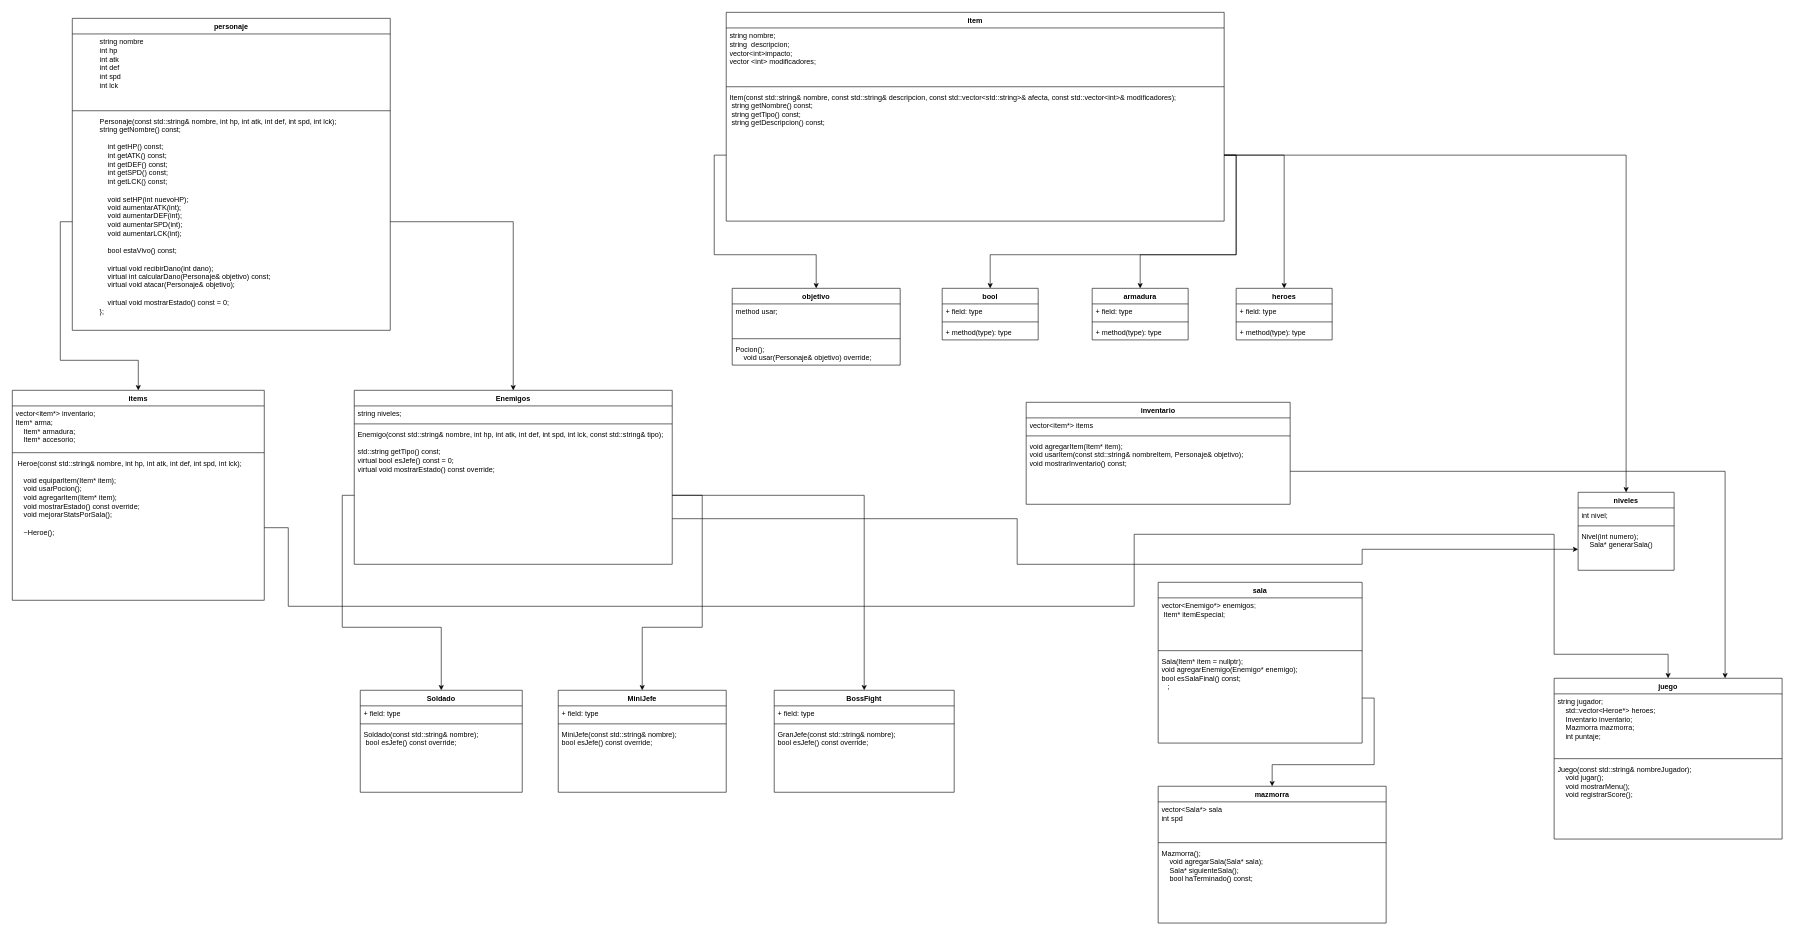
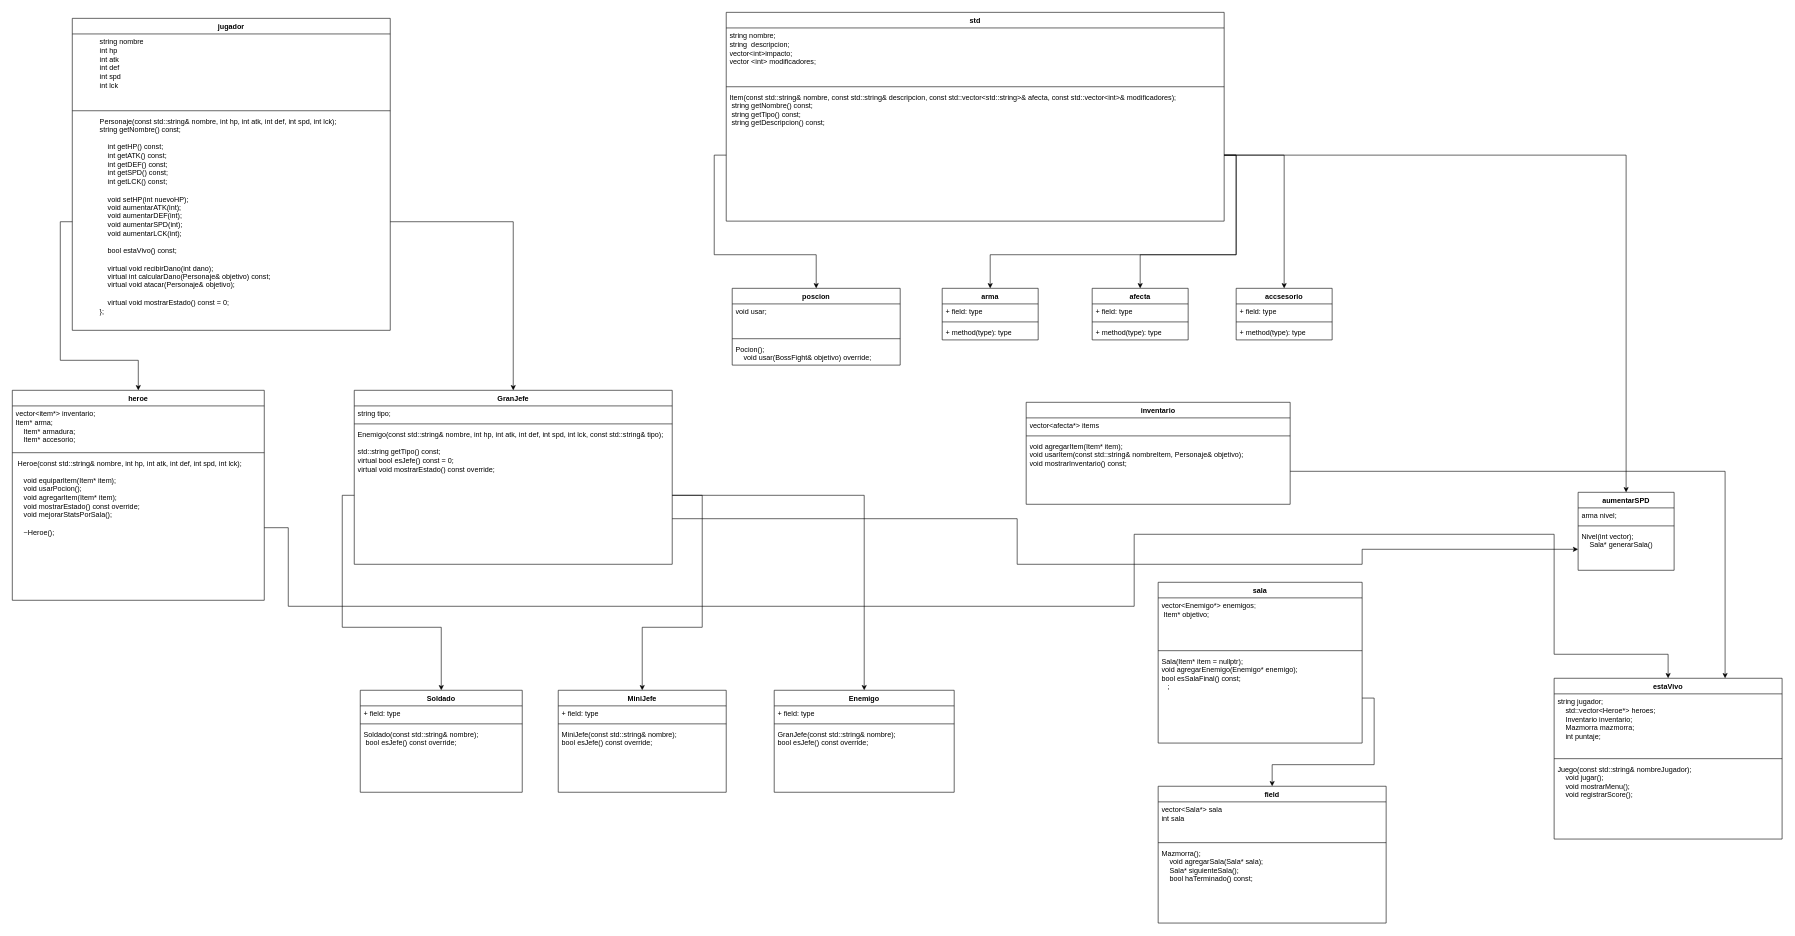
(975, 21) -> (975, 21)
(231, 27) -> (231, 27)
(816, 297) -> (816, 297)
(990, 297) -> (990, 297)
(1140, 297) -> (1140, 297)
(1284, 297) -> (1284, 297)
(758, 312) -> (753, 312)
(810, 354) -> (809, 354)
(138, 399) -> (138, 399)
(513, 399) -> (513, 399)
(383, 414) -> (378, 414)
(1065, 426) -> (1070, 426)
(1626, 501) -> (1626, 501)
(1597, 516) -> (1600, 516)
(1617, 541) -> (1617, 541)
(1211, 611) -> (1211, 611)
(1668, 687) -> (1668, 687)
(864, 699) -> (864, 699)
(1272, 795) -> (1272, 795)
(1195, 815) -> (1195, 815)
